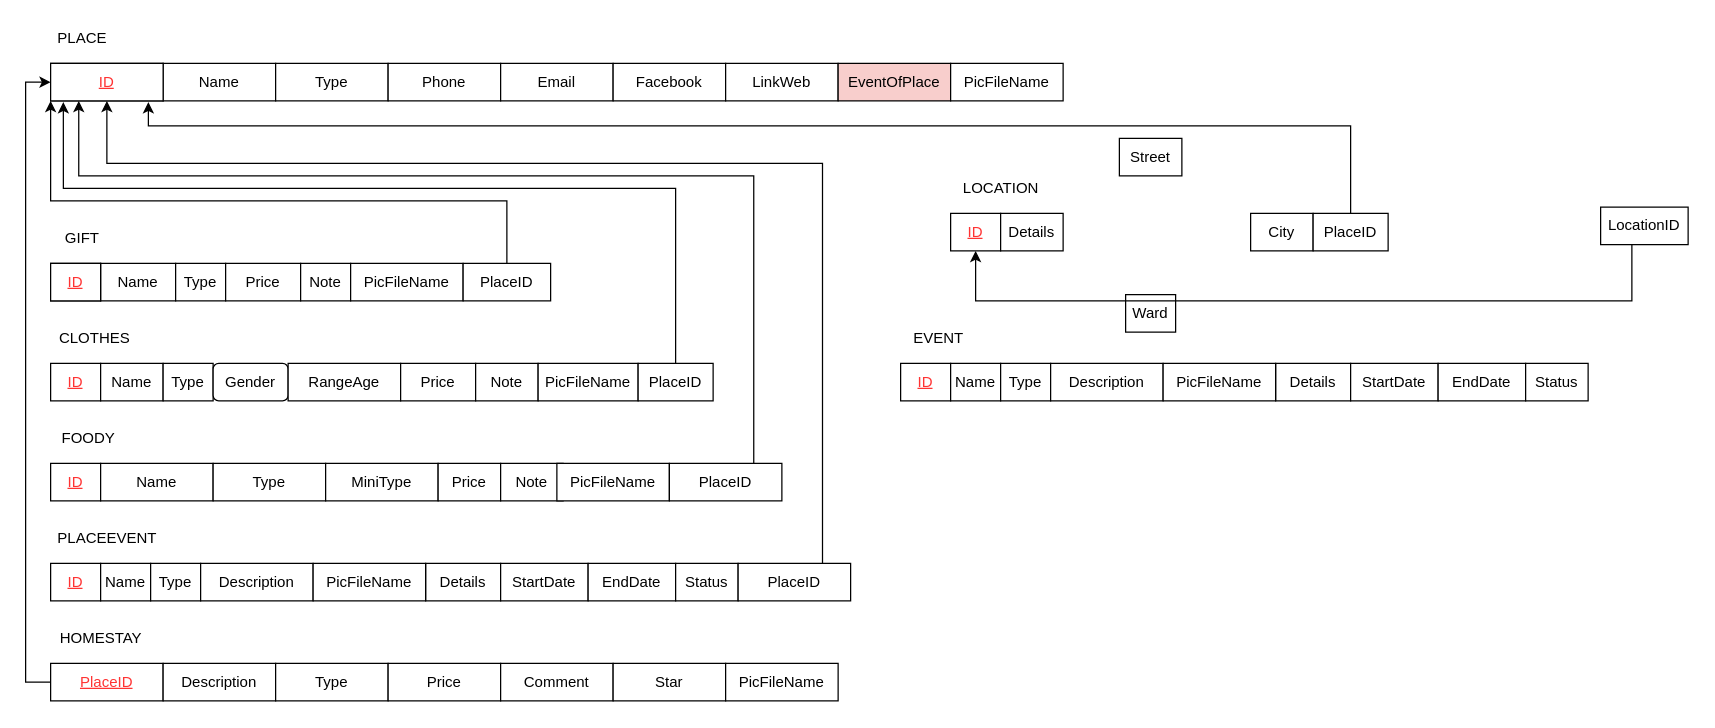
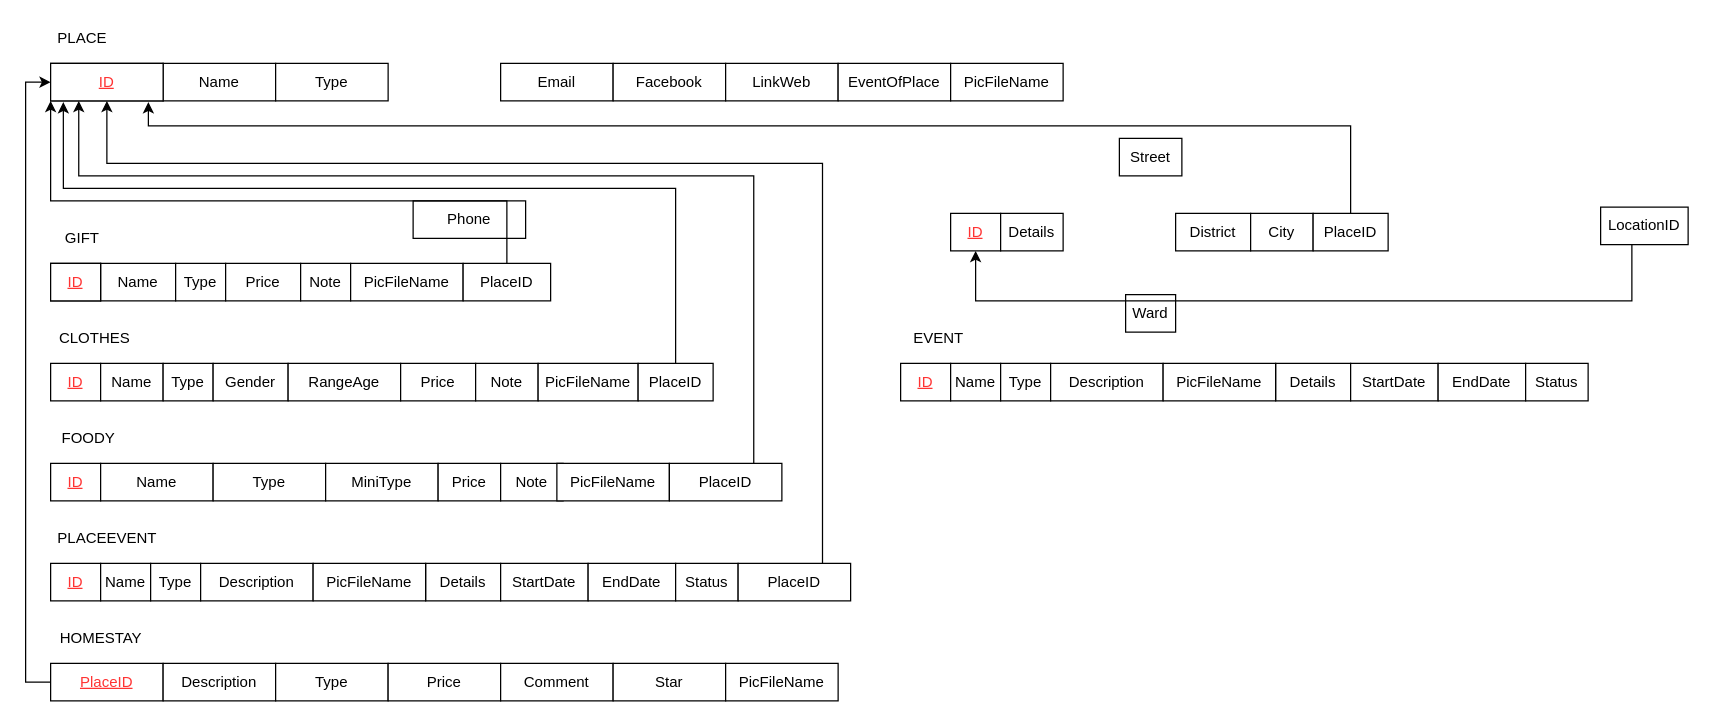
(444, 82) -> (469, 219)
(894, 82) -> (894, 82)
(1001, 188) -> none
none -> (1213, 232)
(251, 382) -> (251, 382)
